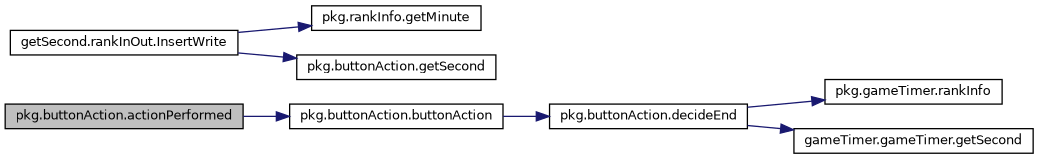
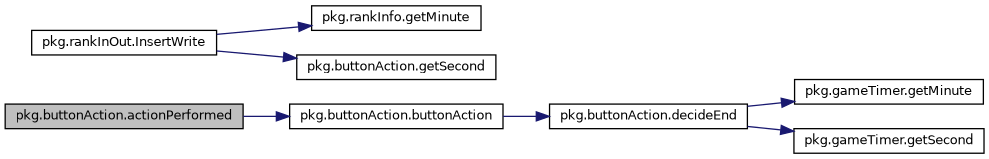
(124, 43) -> (124, 43)
(914, 92) -> (889, 92)
(914, 141) -> (889, 141)
